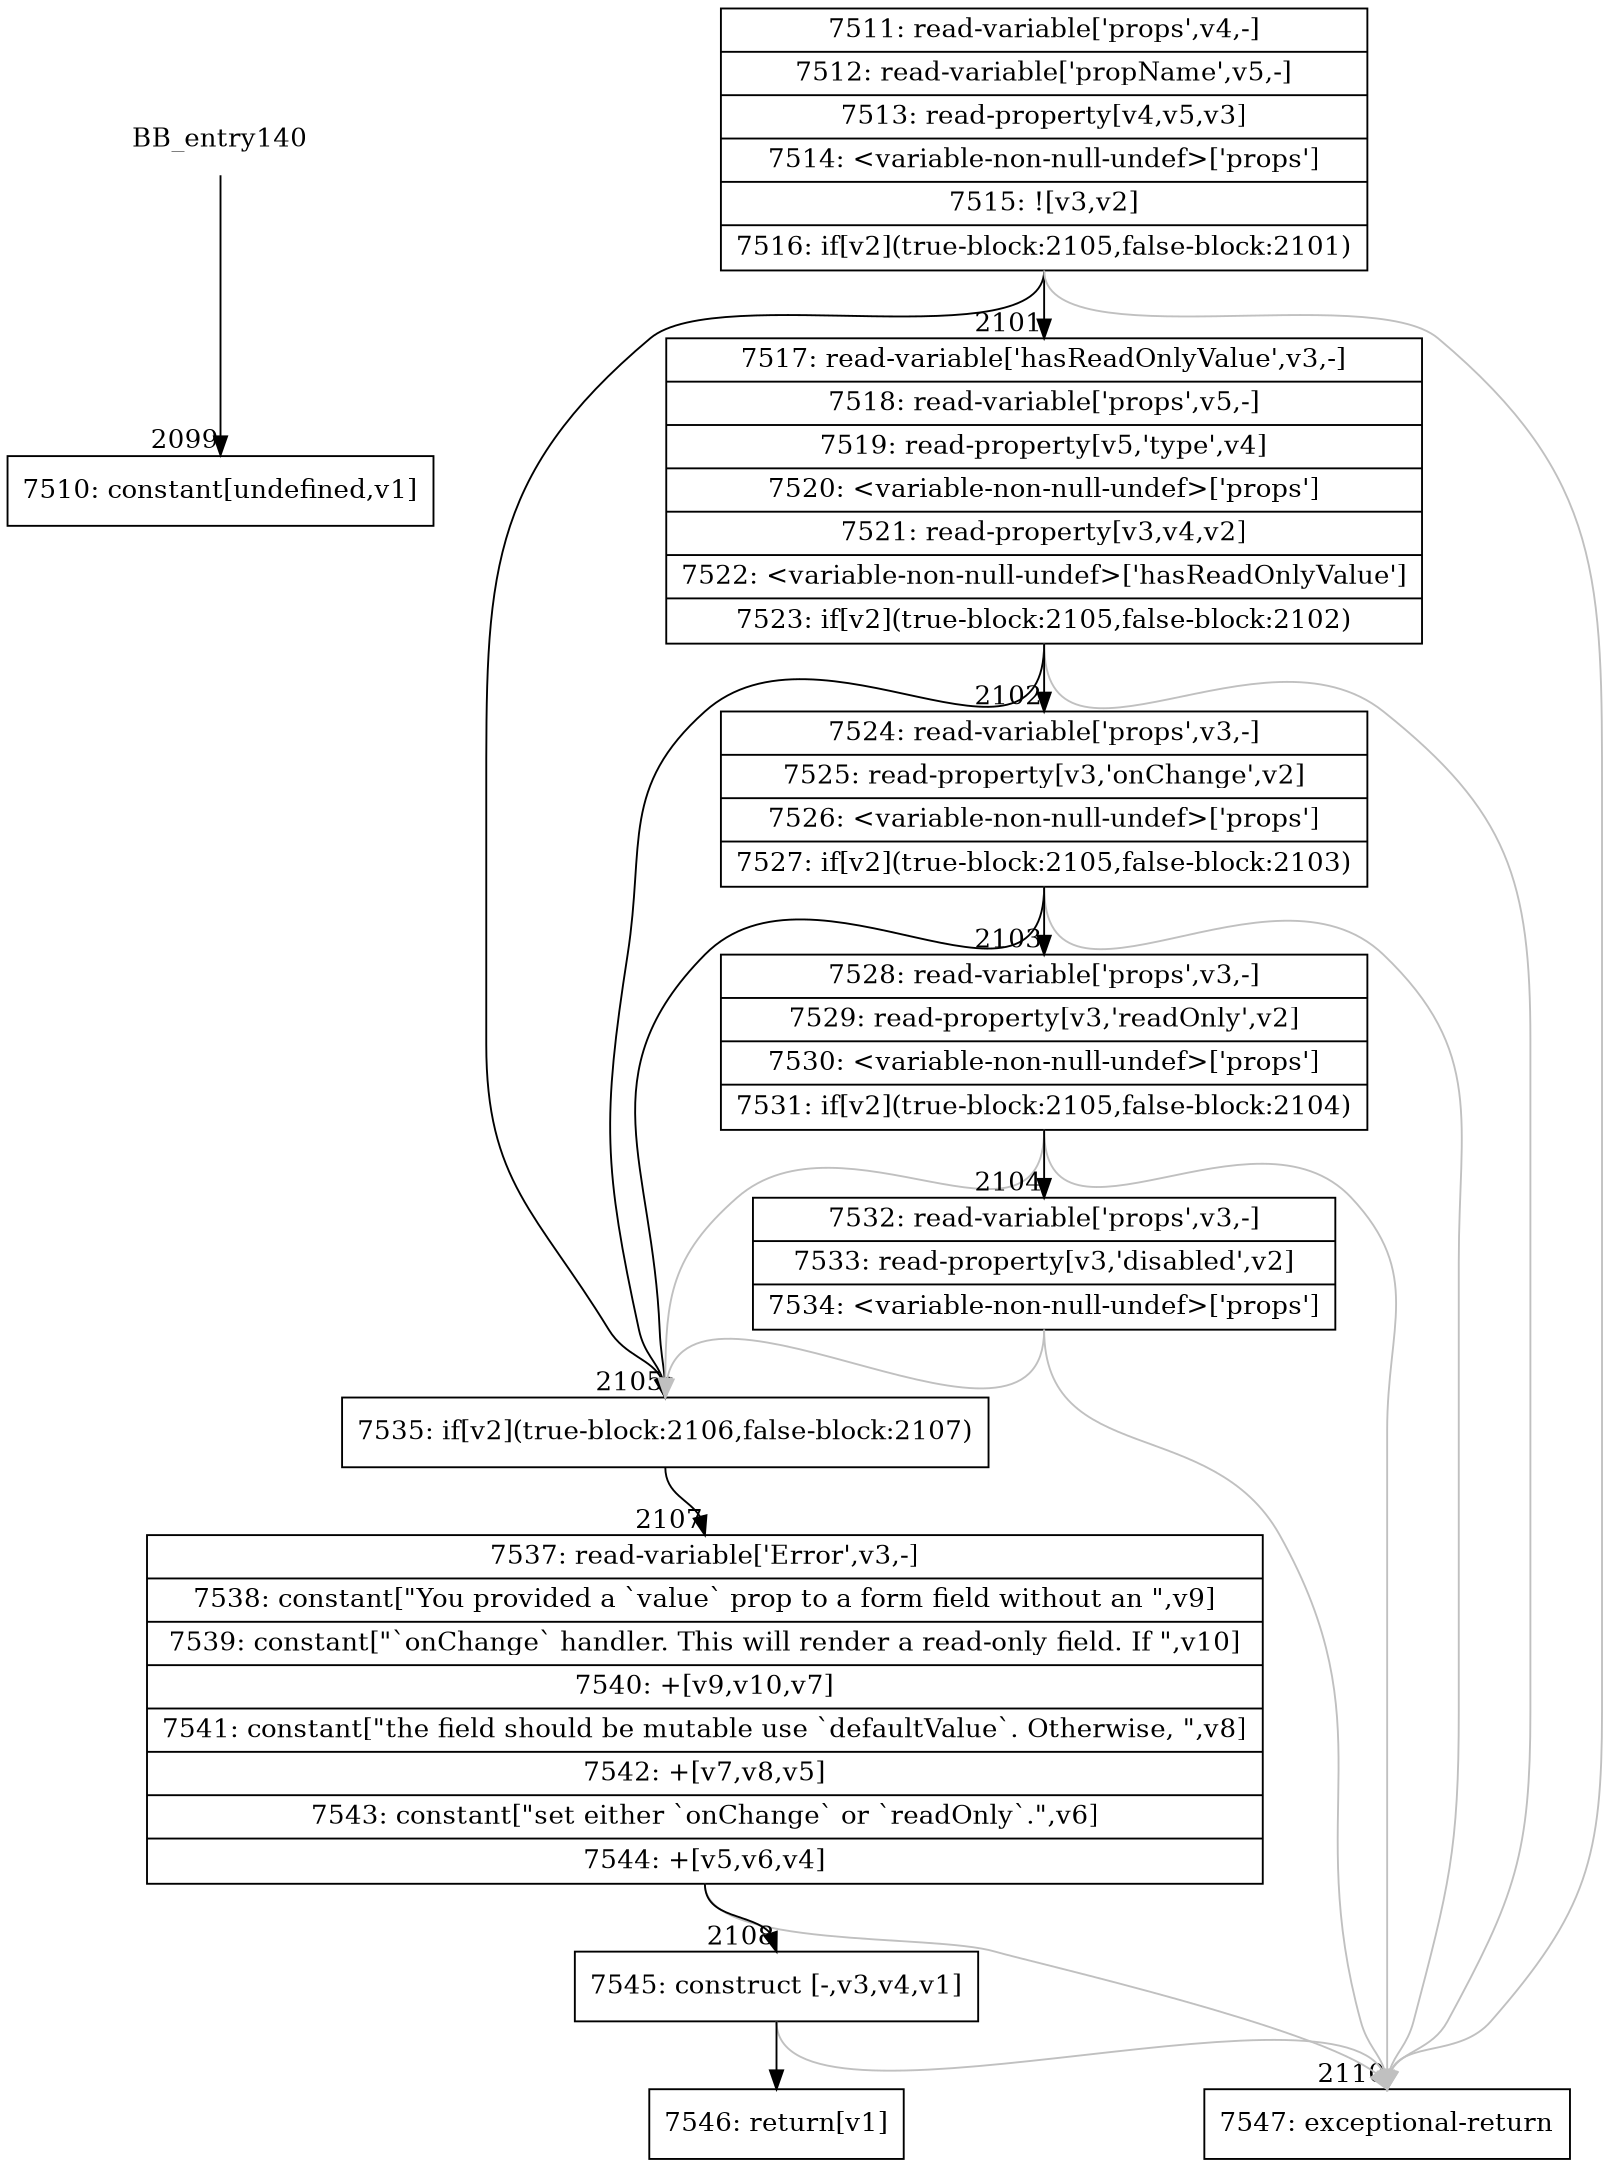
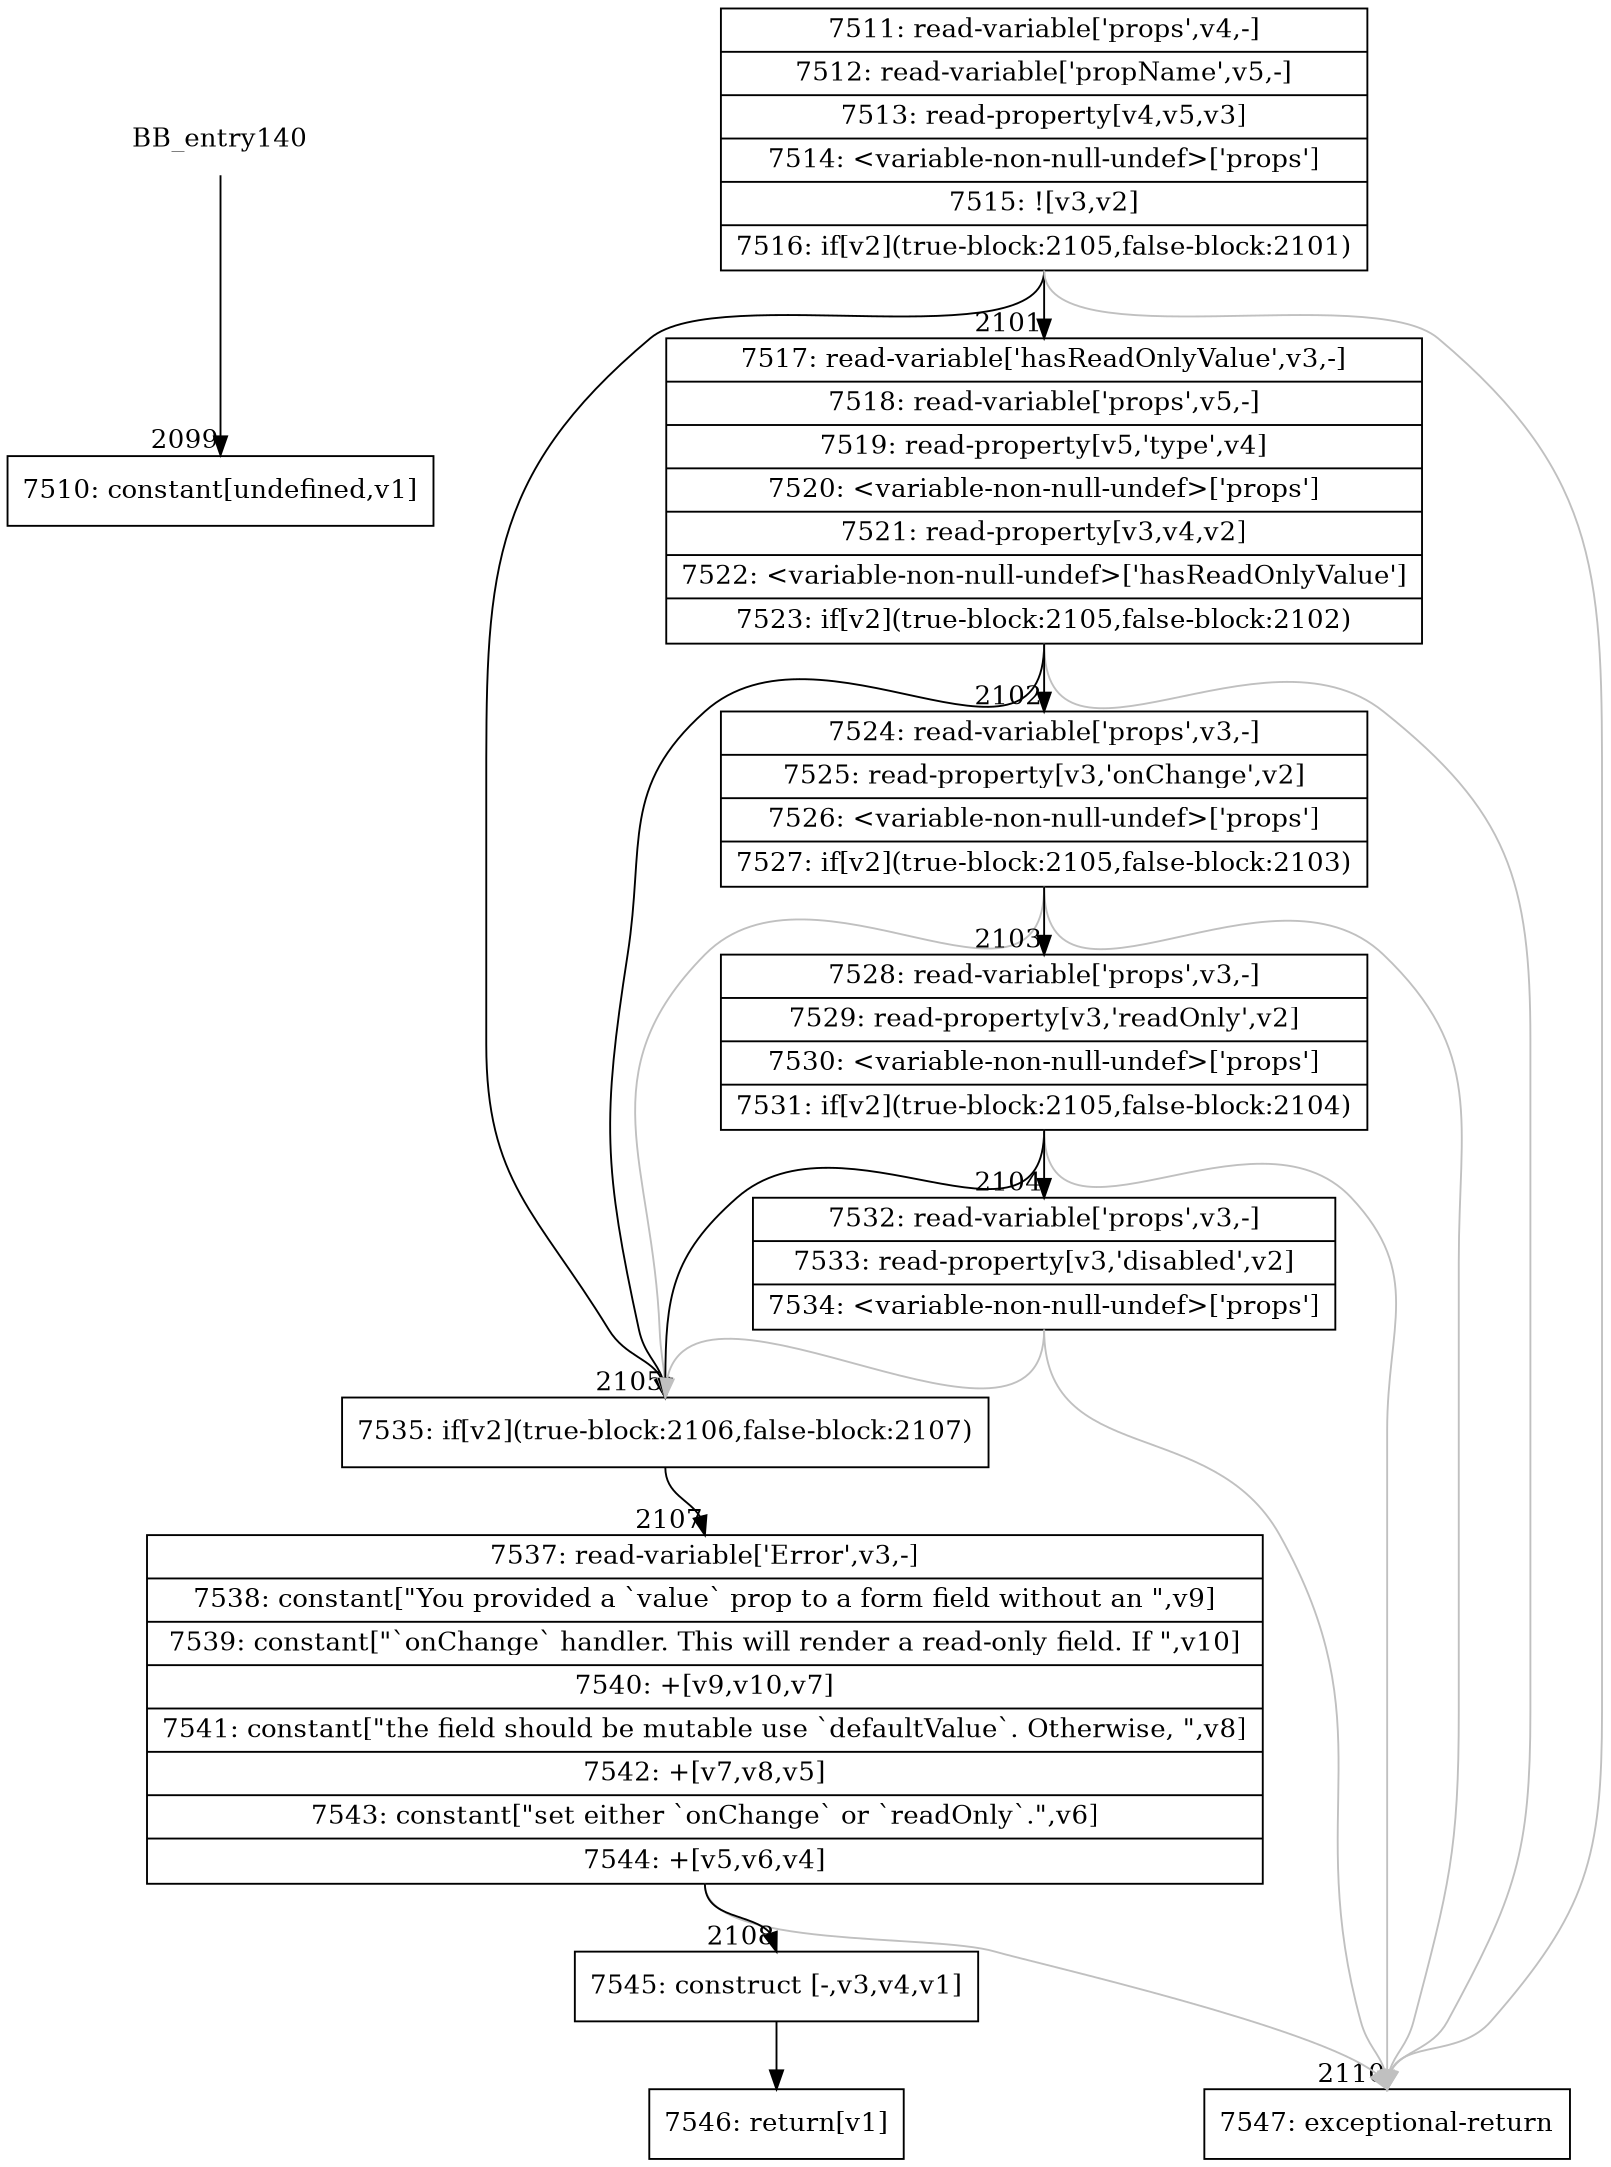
(687, 976) -> (687, 976)
(805, 1171) -> (805, 1171)
(1073, 2056) -> none
